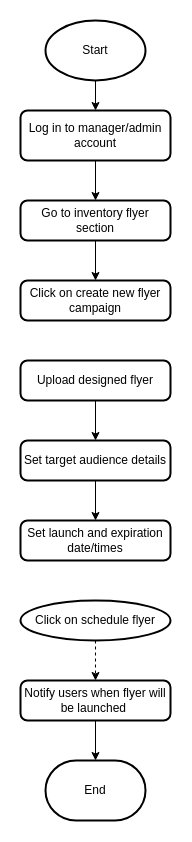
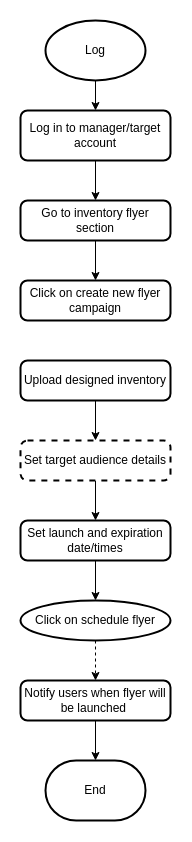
(96, 51) -> (96, 51)
(96, 136) -> (96, 136)
(96, 381) -> (96, 381)
(96, 461) -> (96, 461)
none -> (96, 577)
